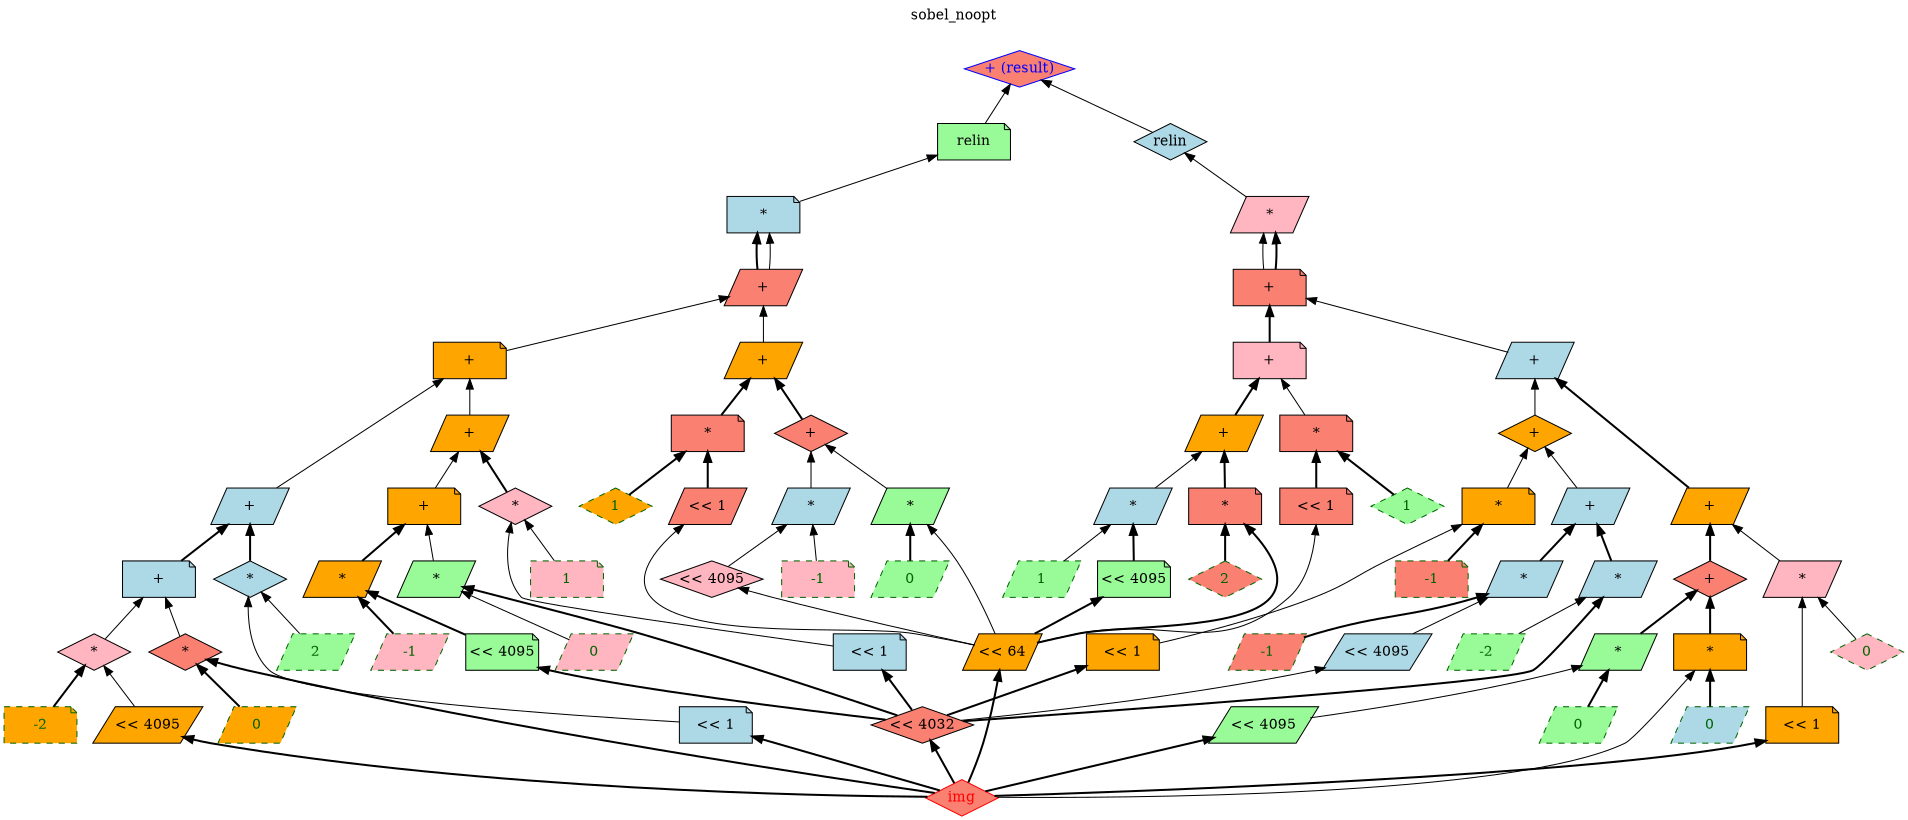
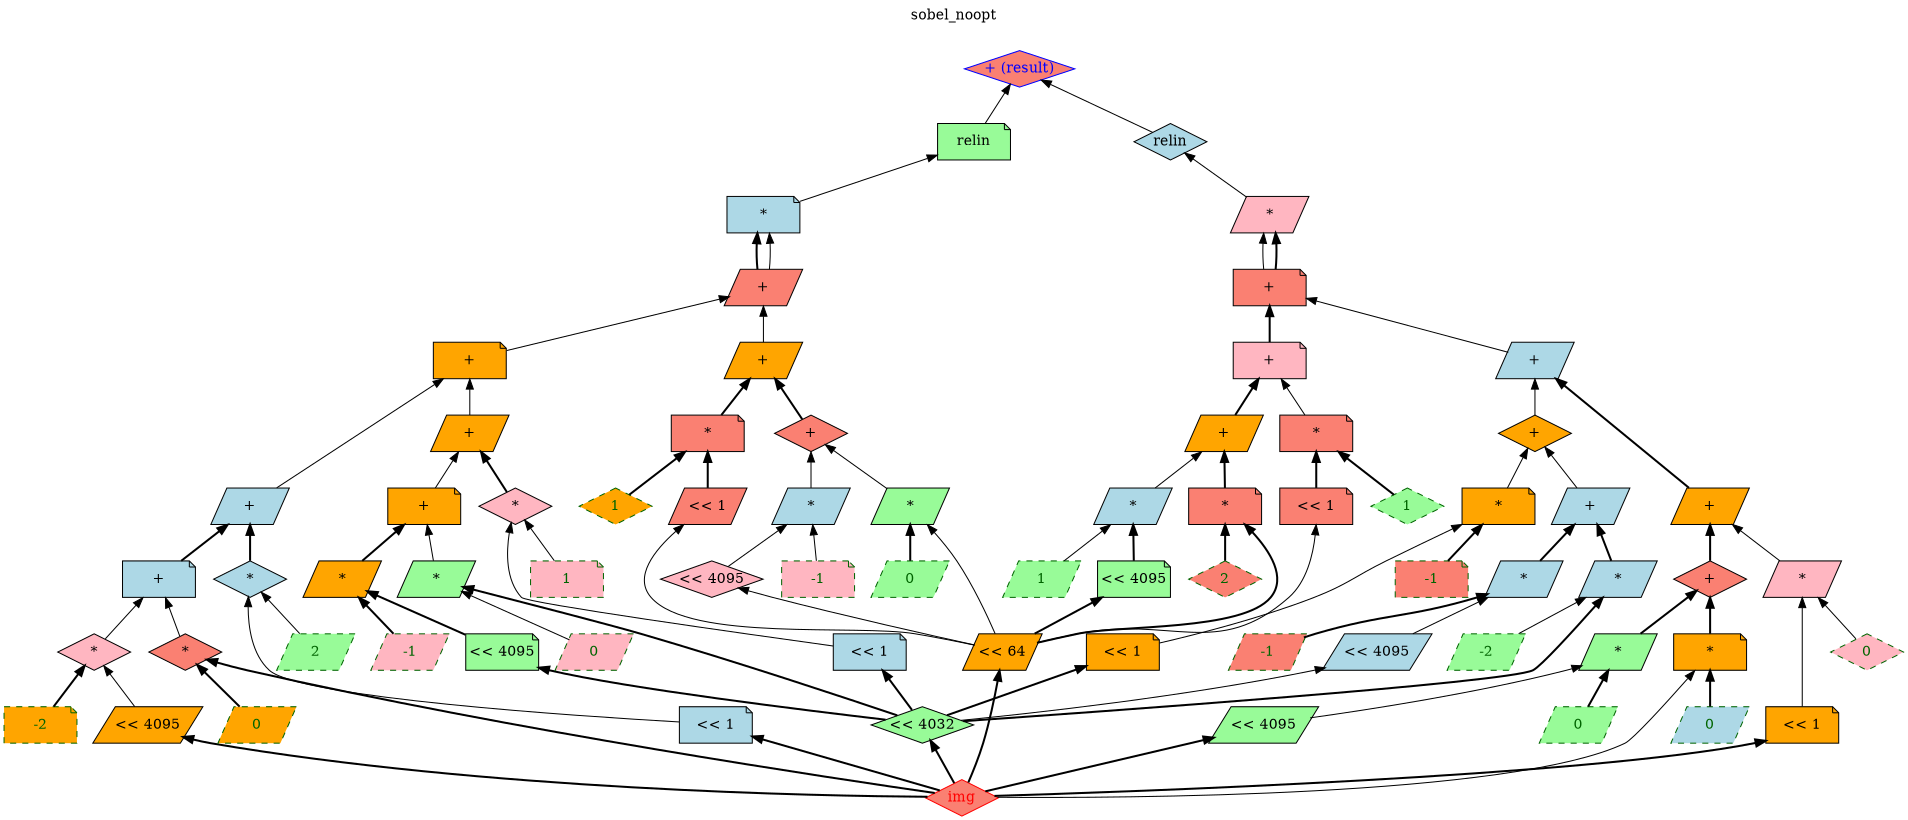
(922, 725) -> (922, 725)
